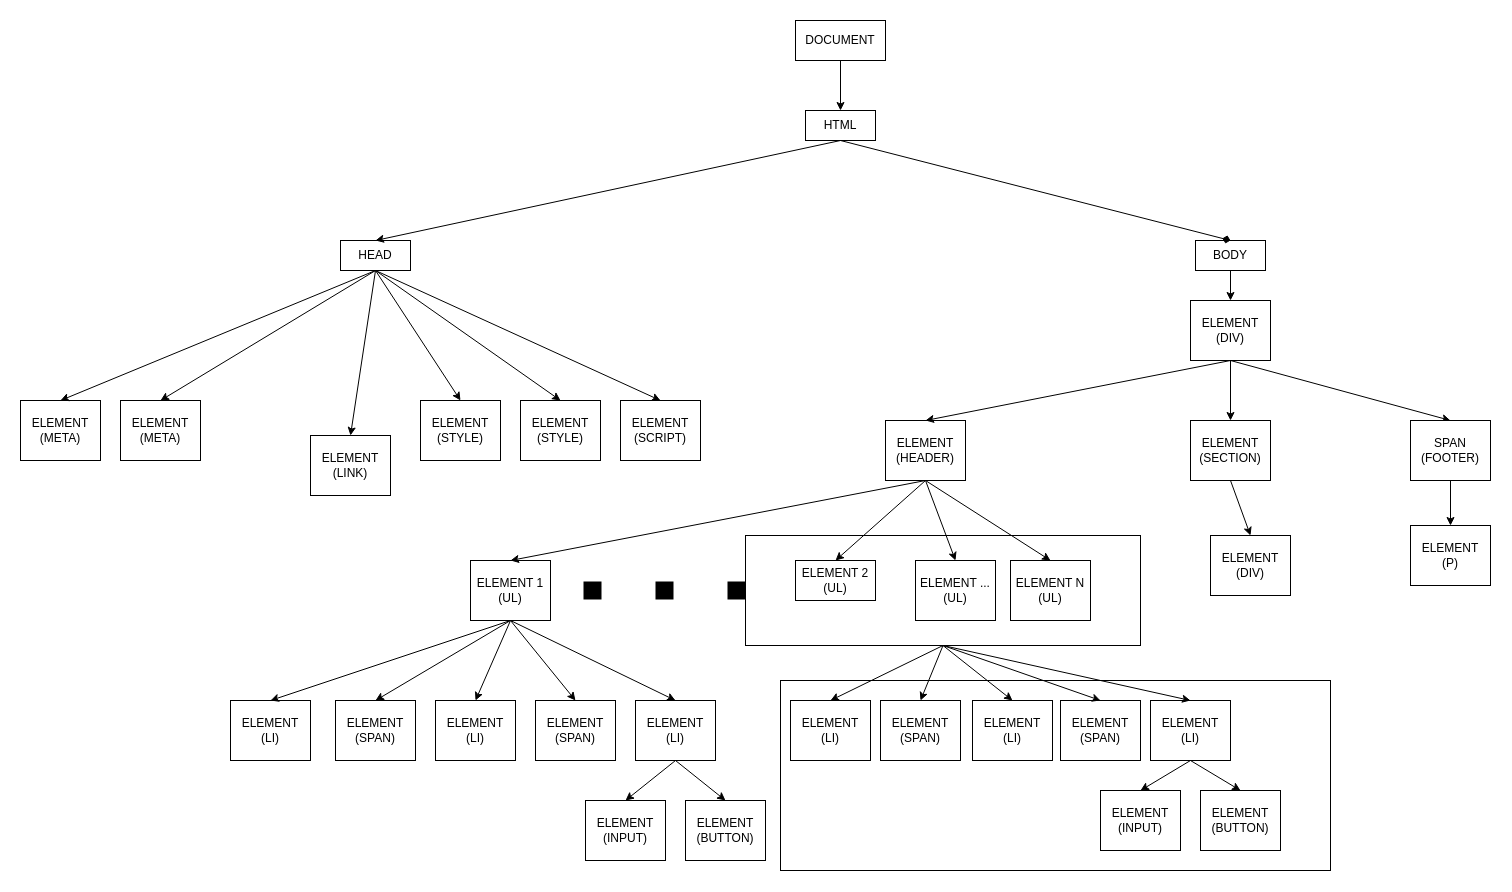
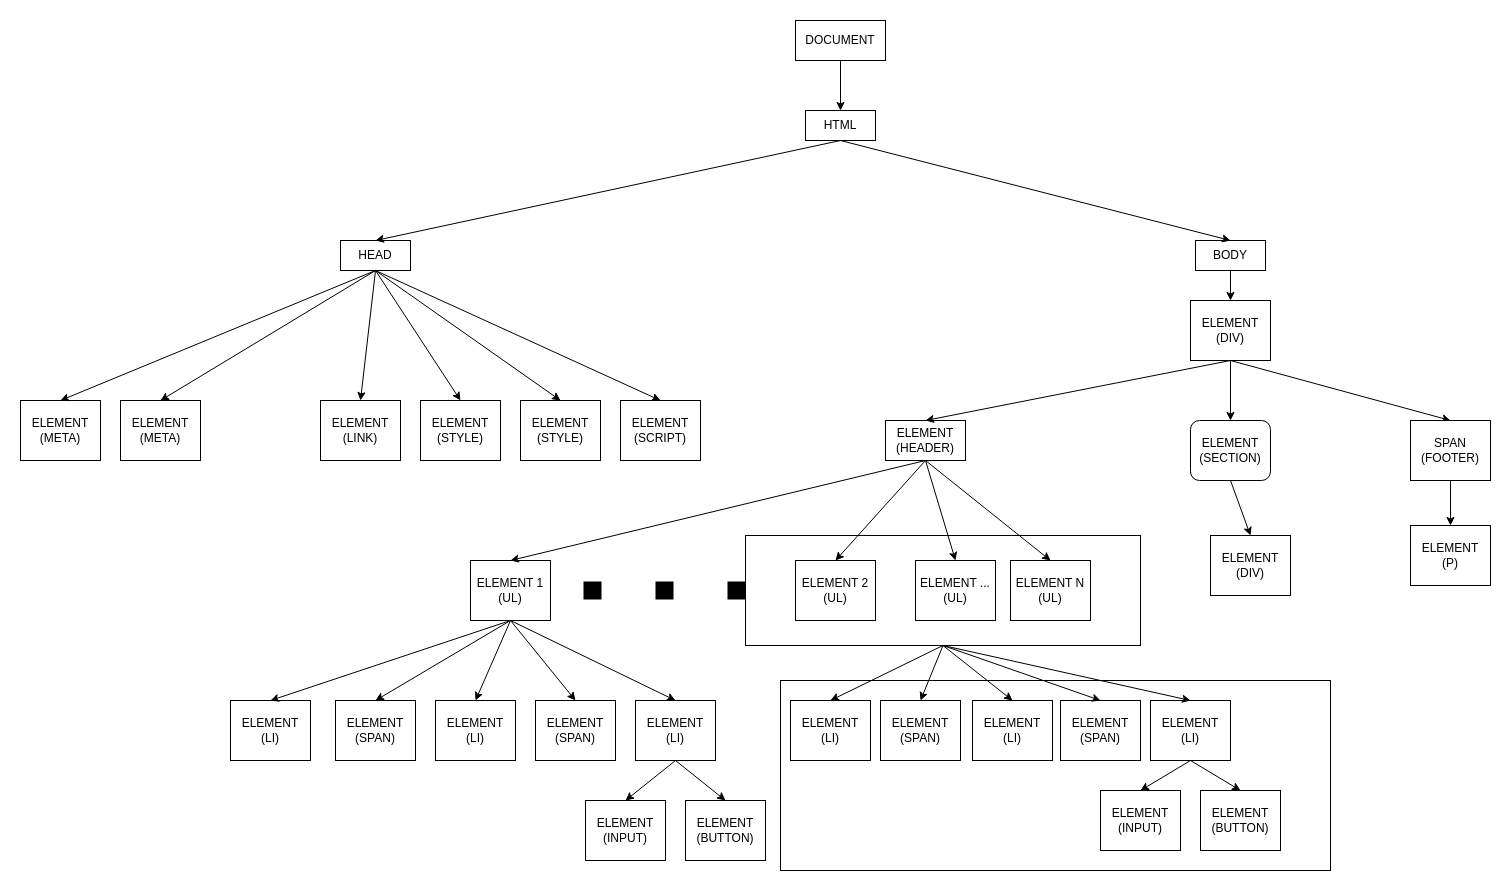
(1222, 238) -> (1222, 238)
(926, 451) -> (926, 441)
(1231, 451) -> (1231, 451)
(351, 466) -> (361, 431)
(836, 581) -> (836, 591)
